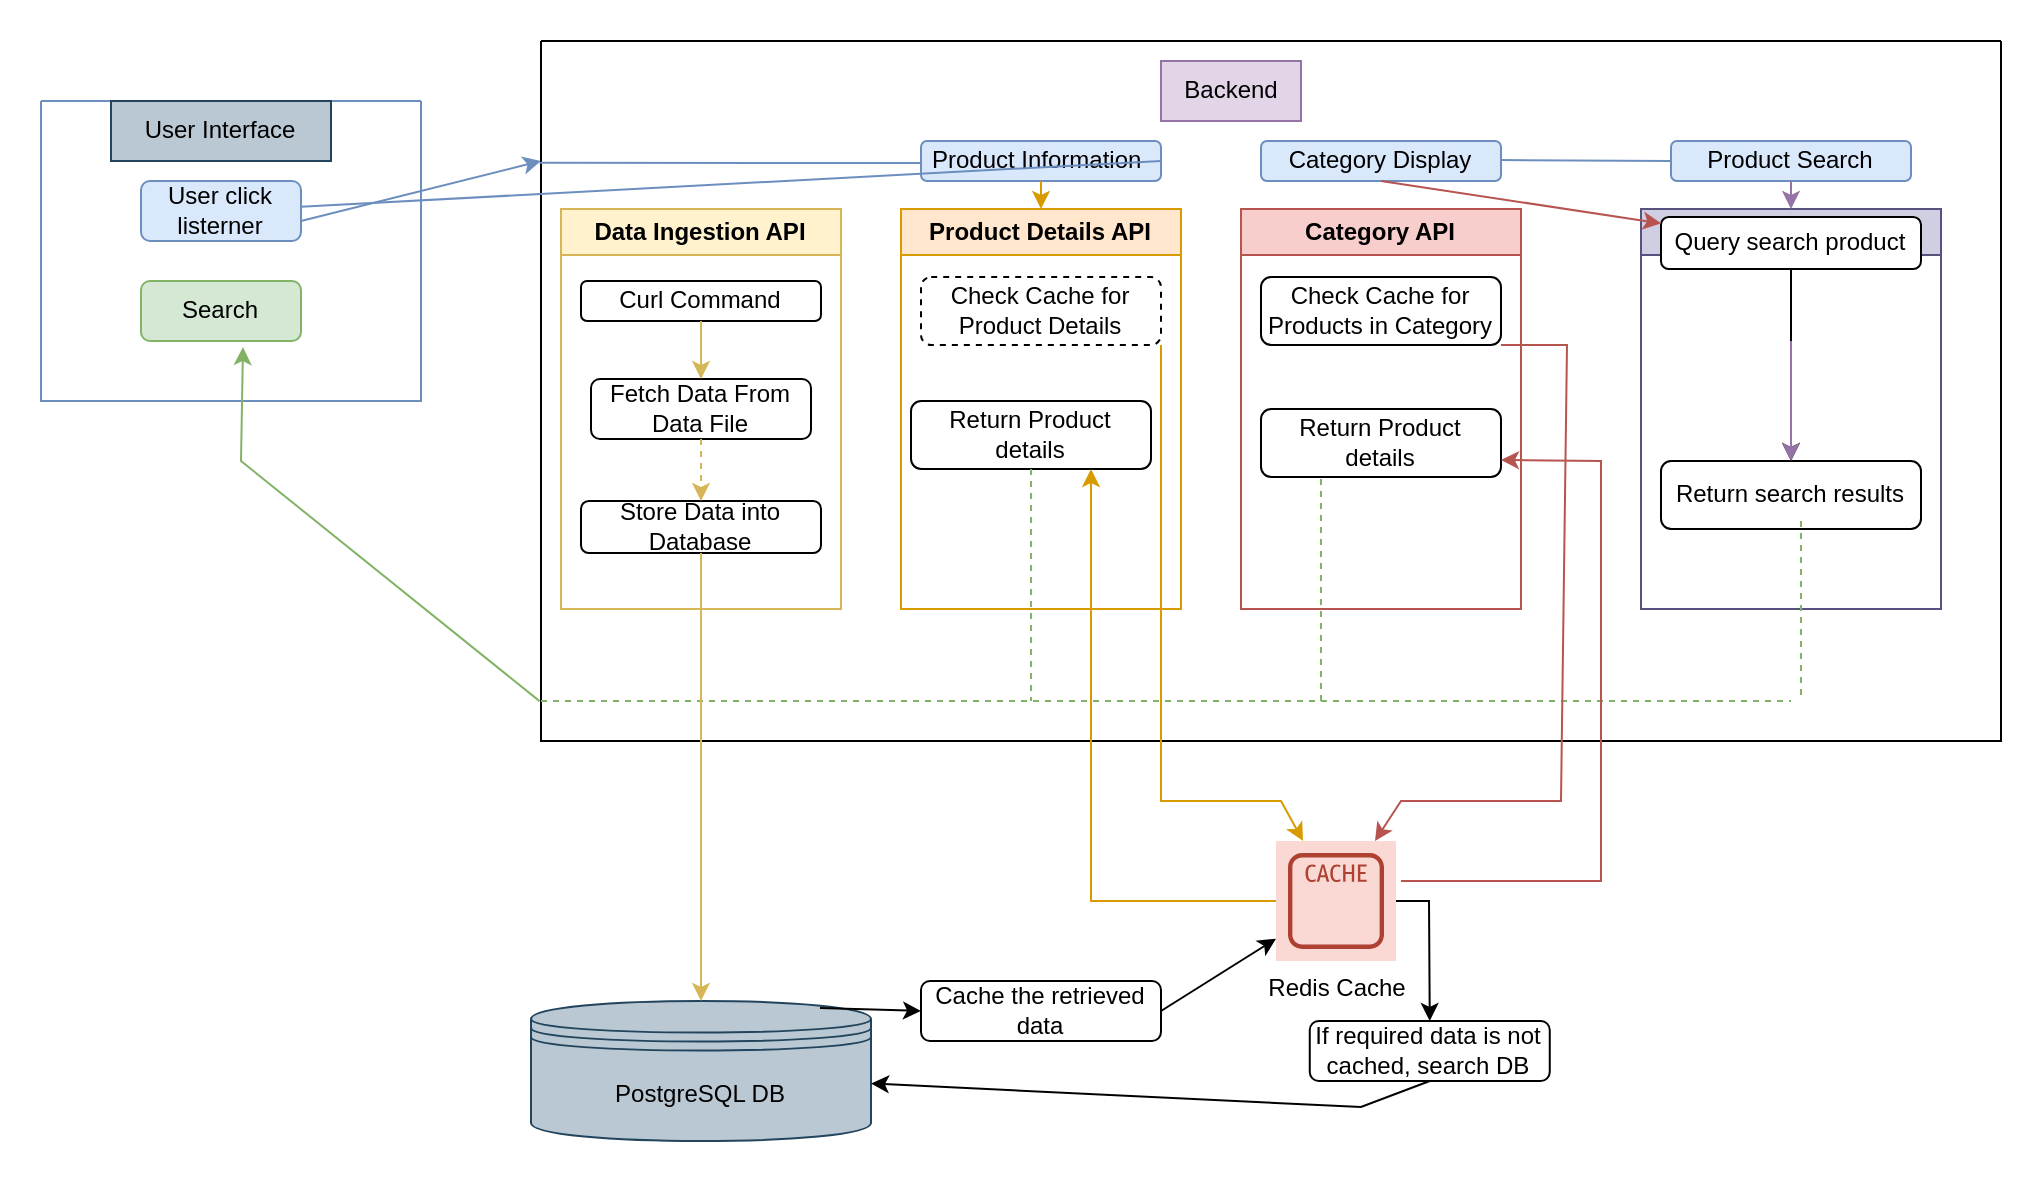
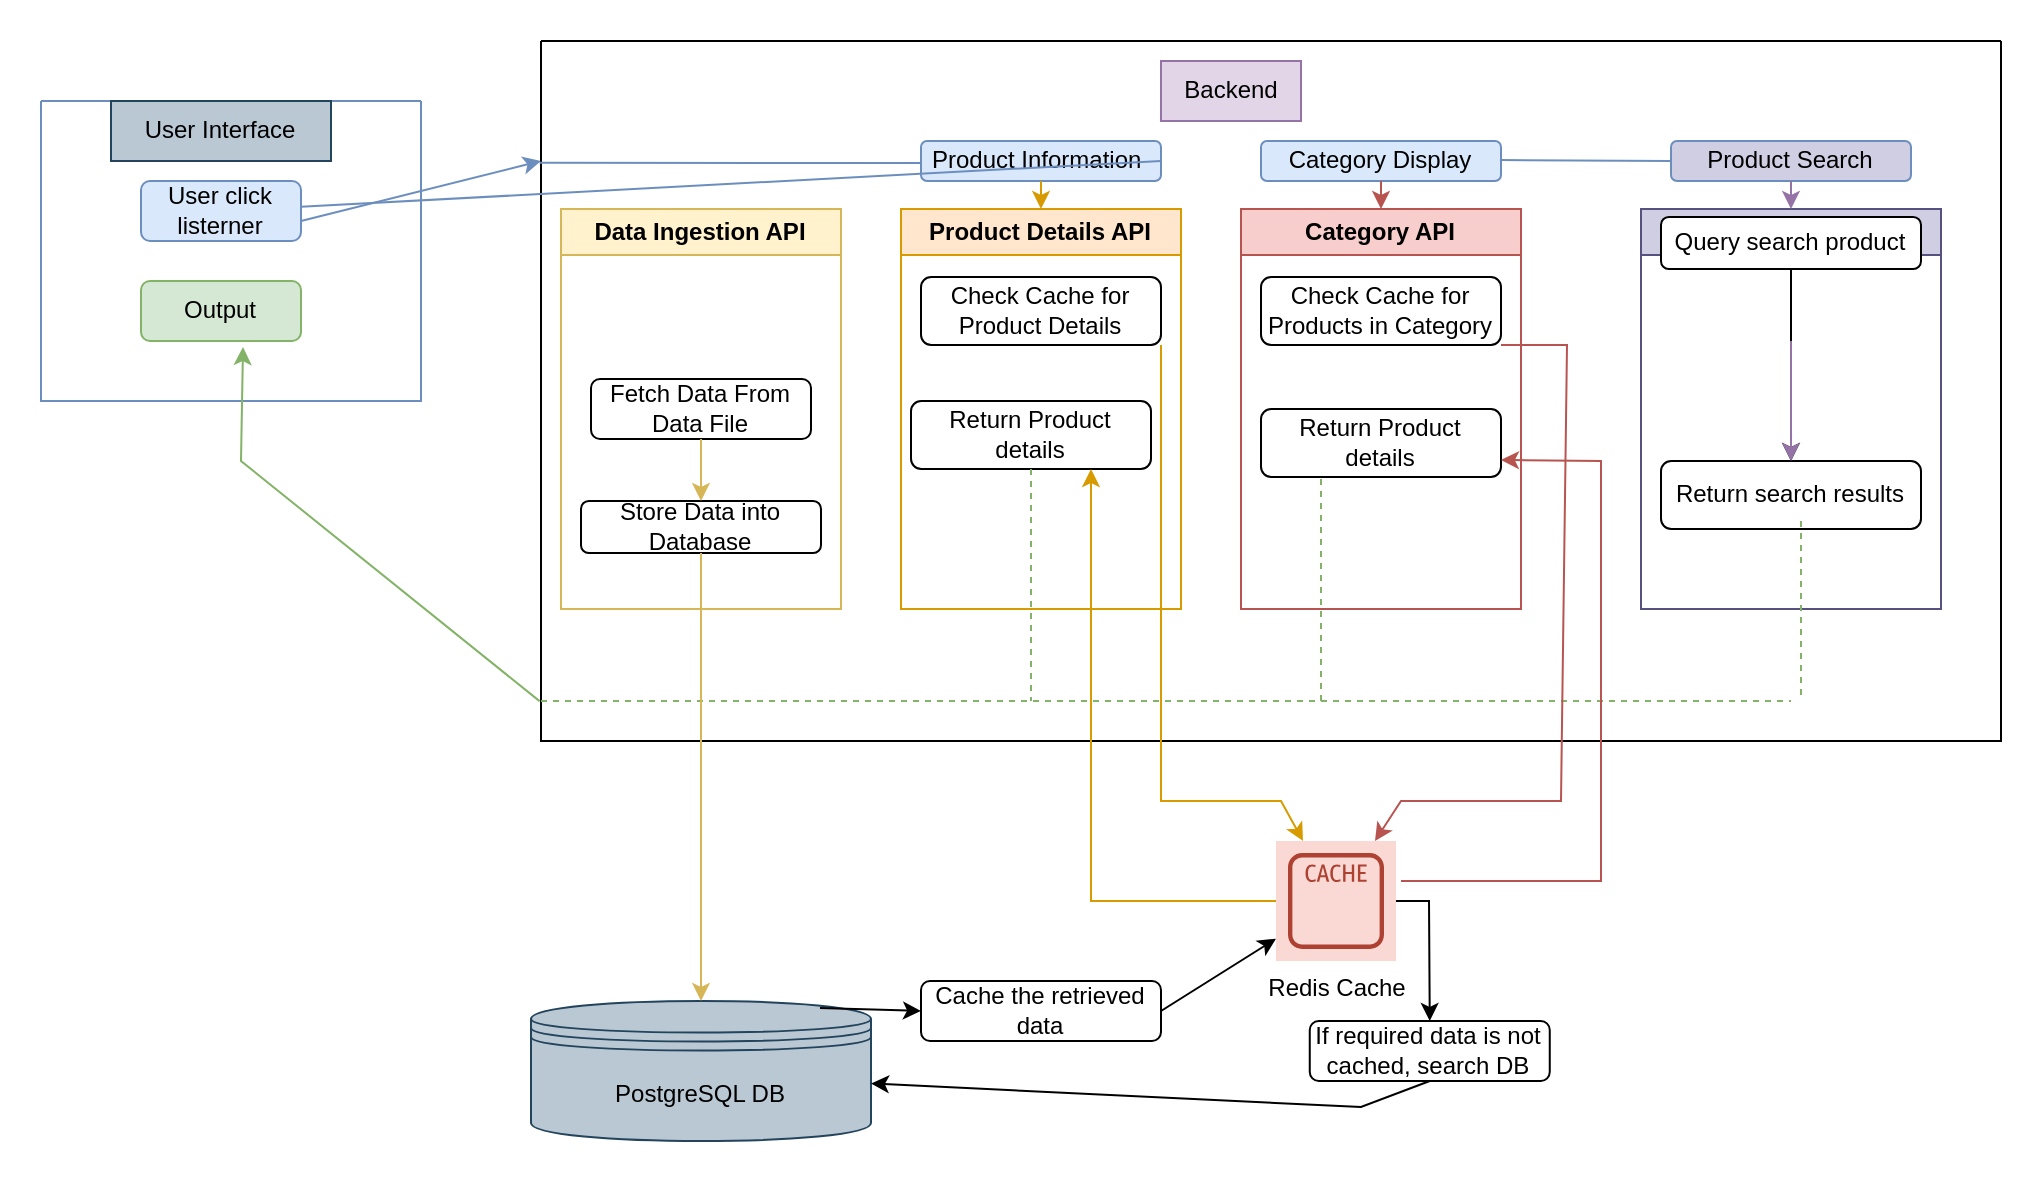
(1791, 161) -> (1791, 161)
(1515, 201) -> (1381, 188)
(701, 301) -> none
(221, 311) -> (221, 311)
(1041, 311) -> (1041, 311)
(701, 343) -> none
(701, 464) -> (701, 464)
